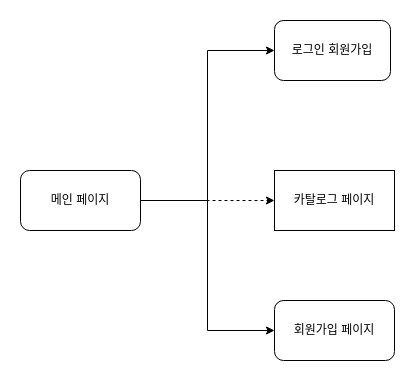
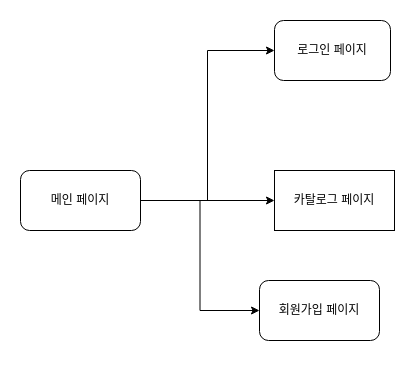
(333, 51) -> (333, 51)
(238, 201) -> (238, 201)
(335, 331) -> (320, 311)
